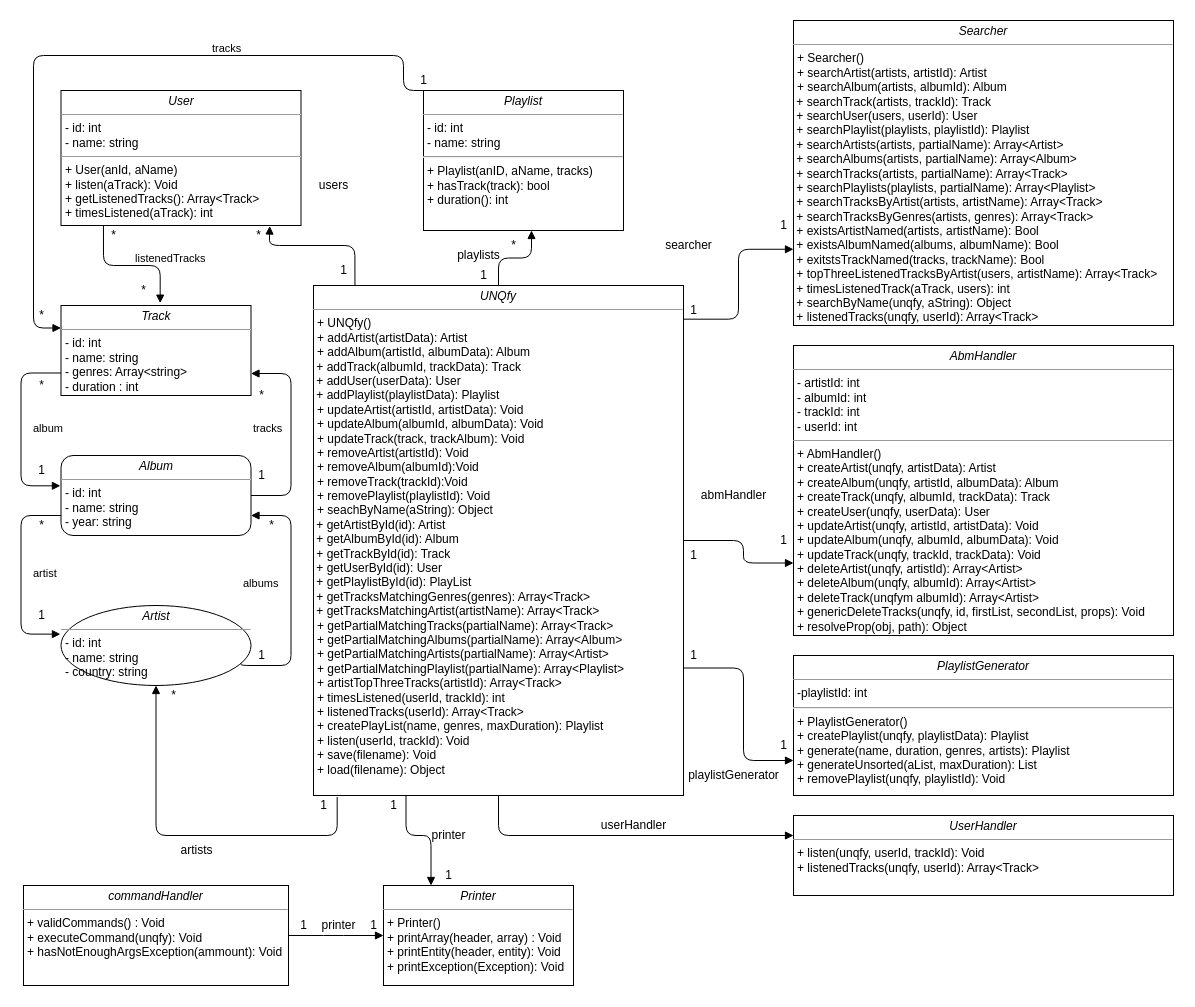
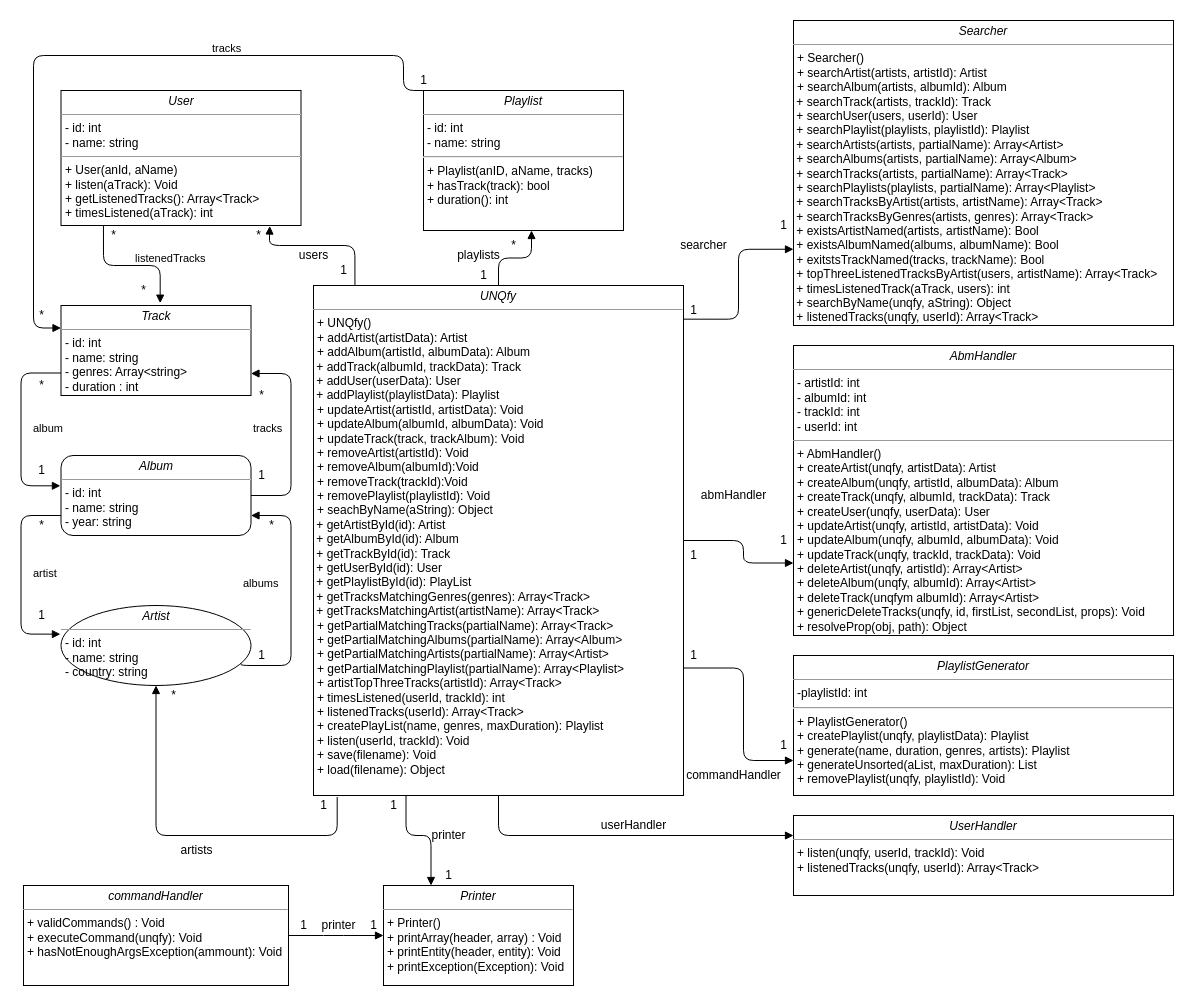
(334, 186) -> (314, 256)
(689, 246) -> (704, 246)
(734, 776) -> (734, 776)
